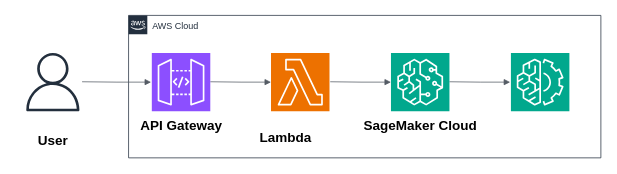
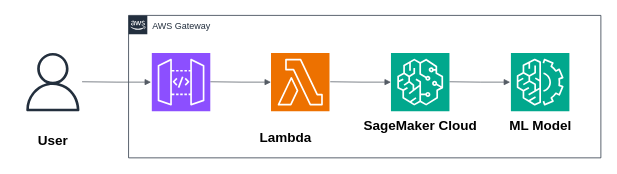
(173, 26) -> (179, 26)
(181, 126) -> none
none -> (540, 126)
